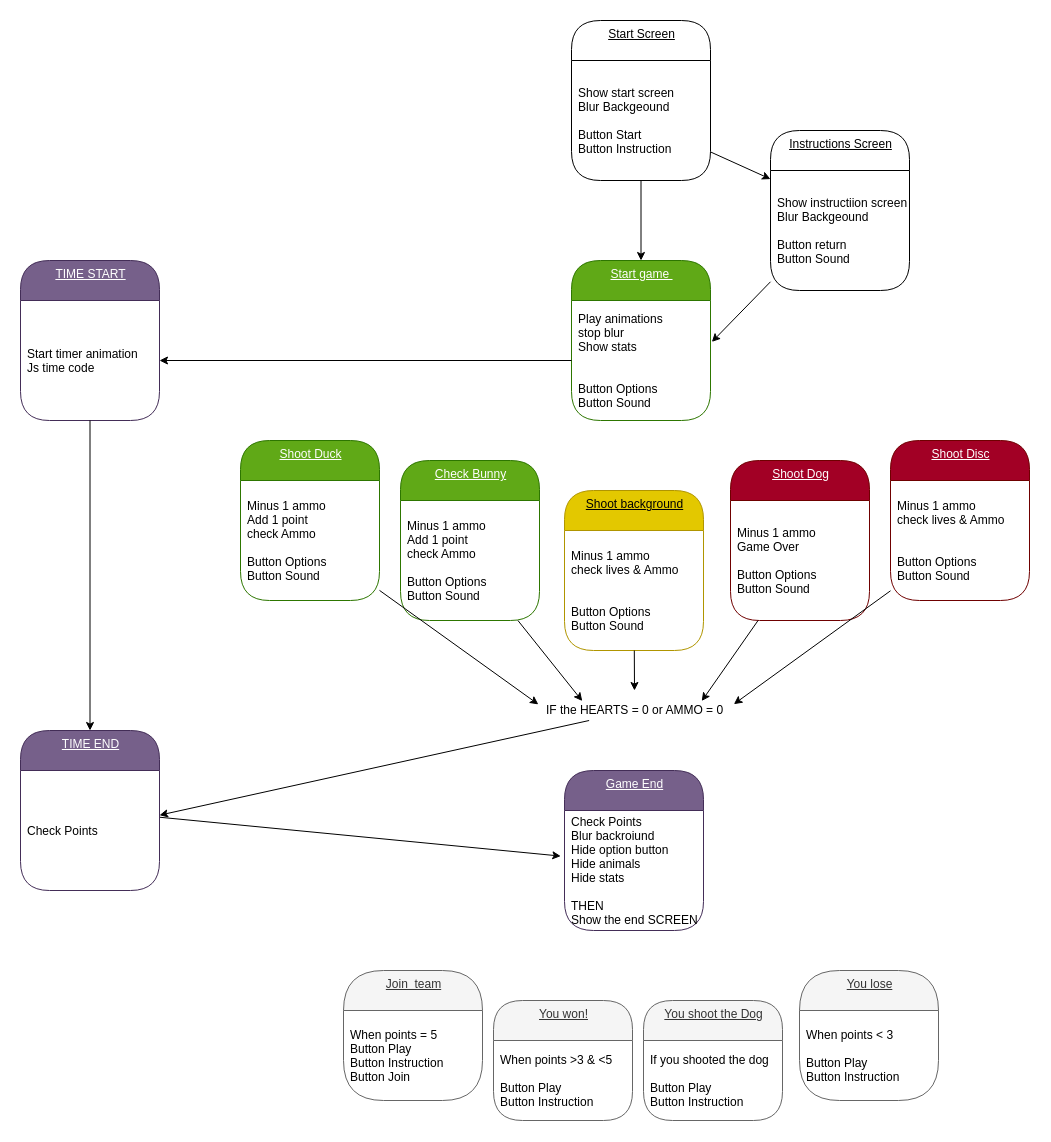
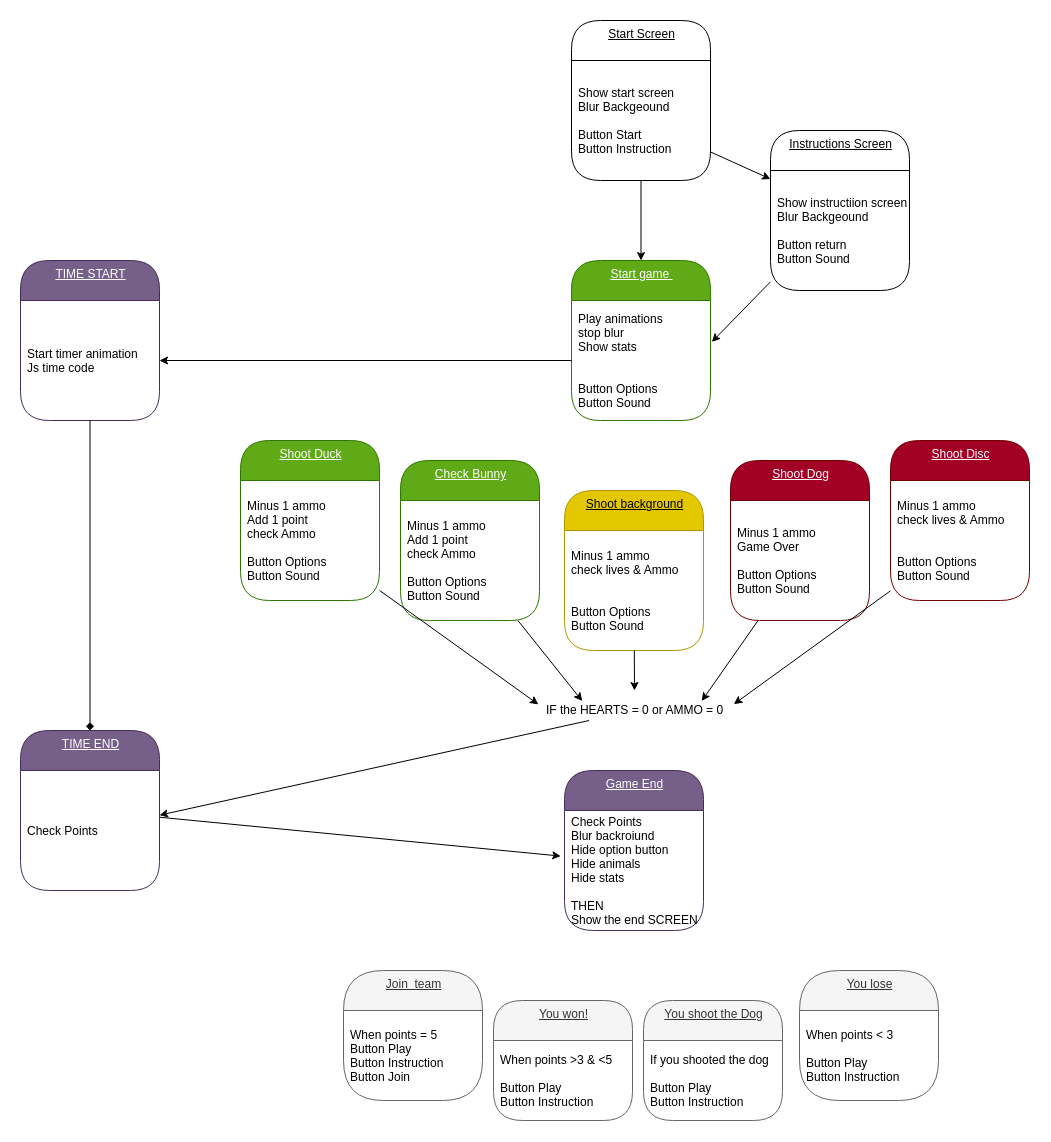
(90, 722) -> (90, 721)
